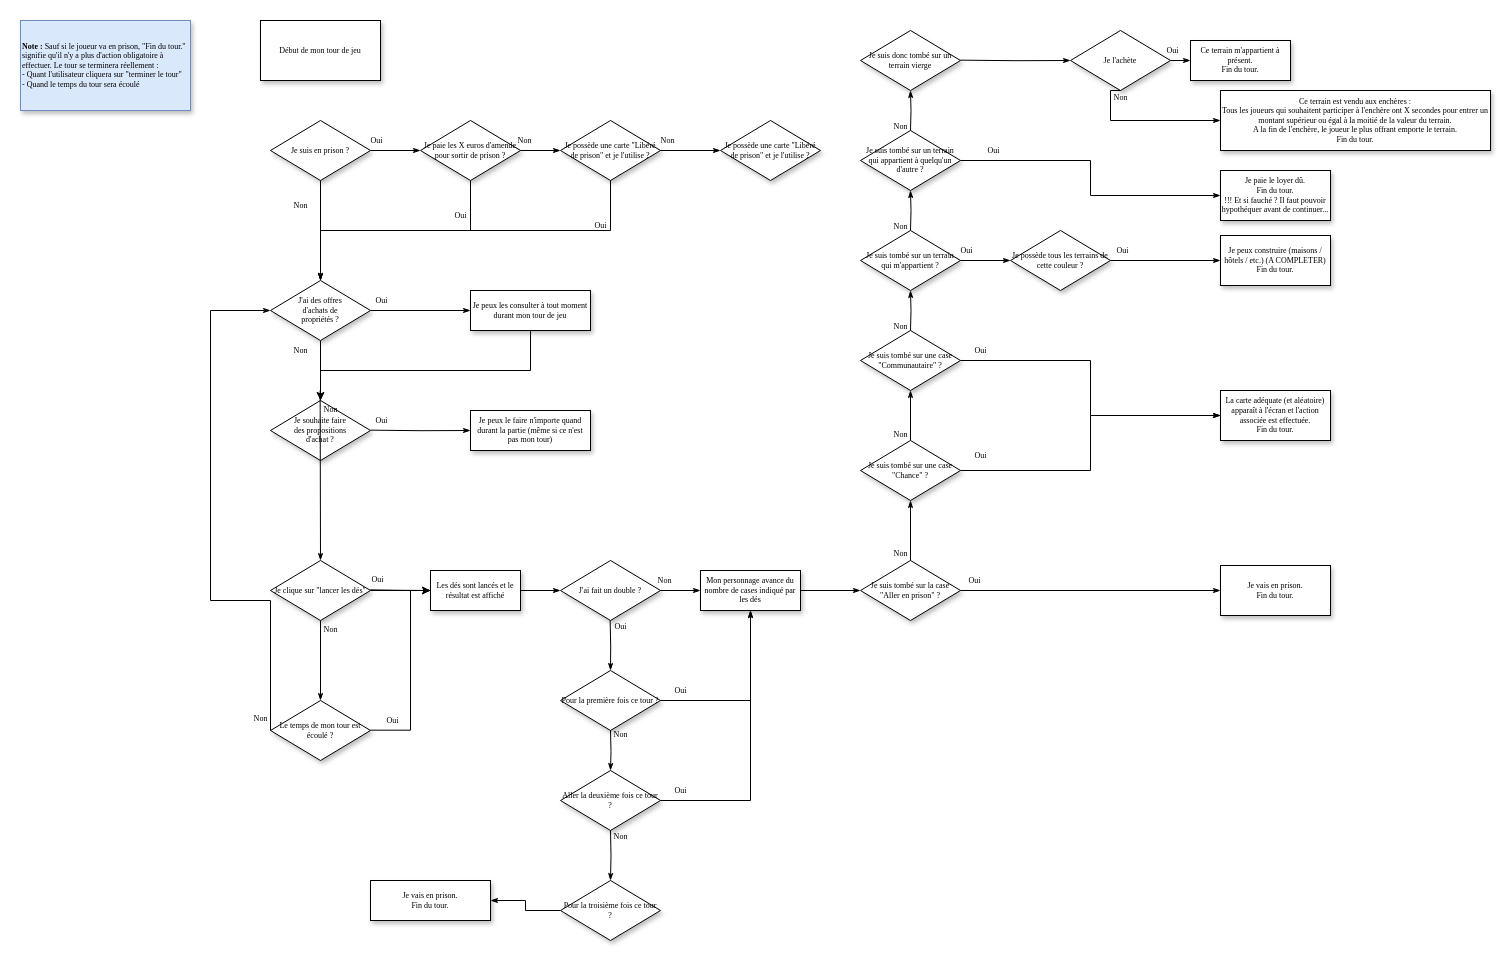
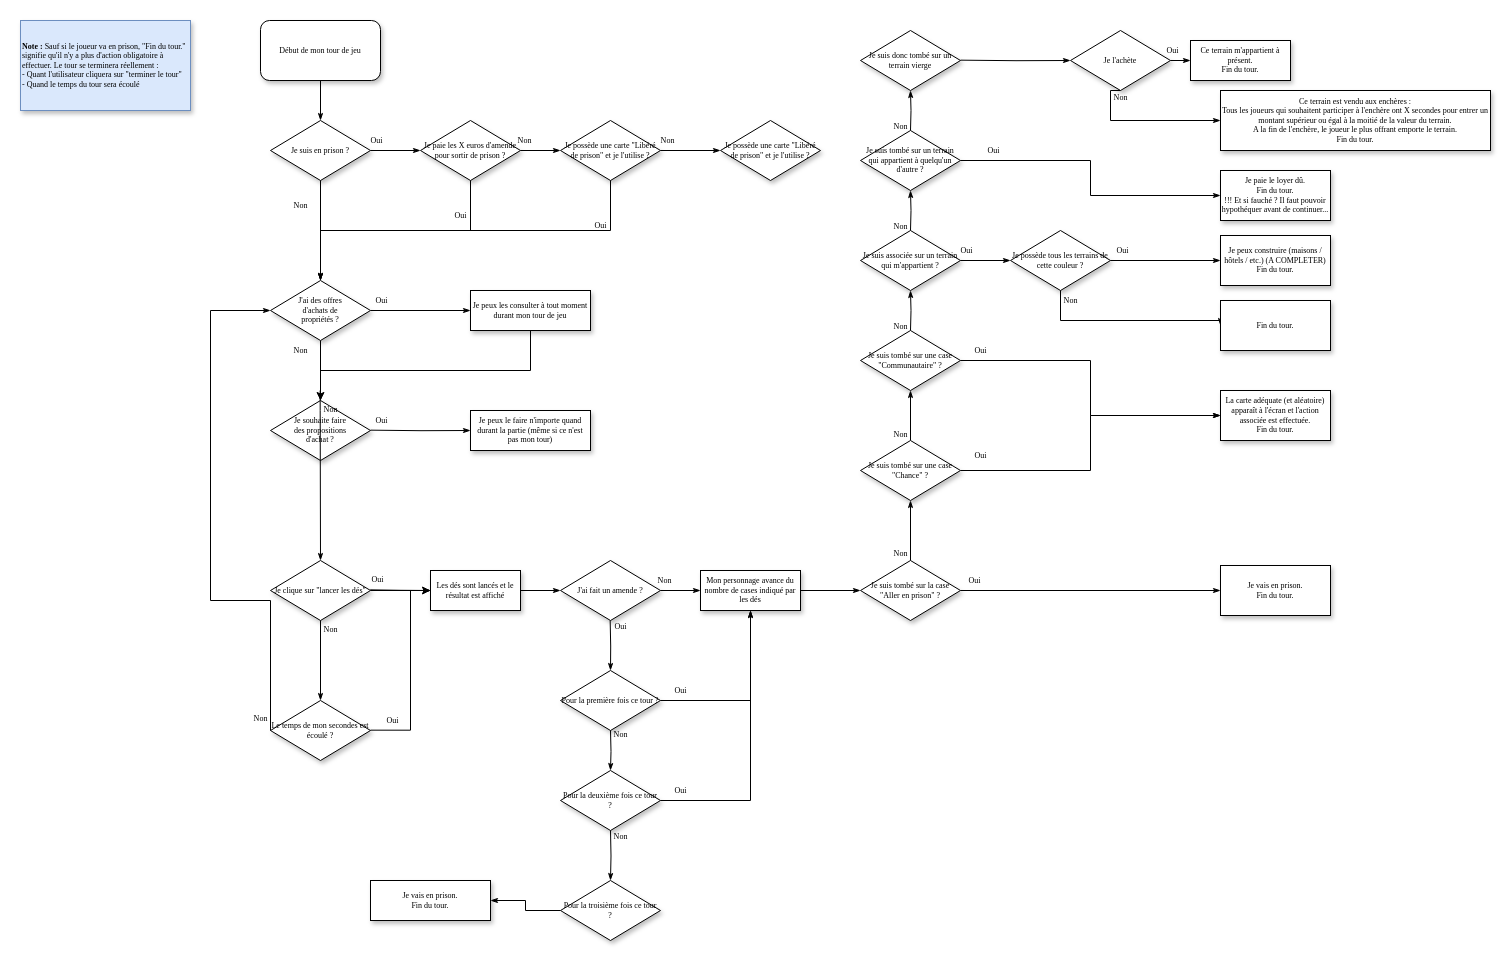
(321, 51) -> (321, 51)
none -> (321, 98)
(911, 261) -> (911, 261)
none -> (1126, 321)
none -> (1276, 326)
(611, 591) -> (611, 591)
(321, 731) -> (321, 731)
(611, 801) -> (611, 801)
